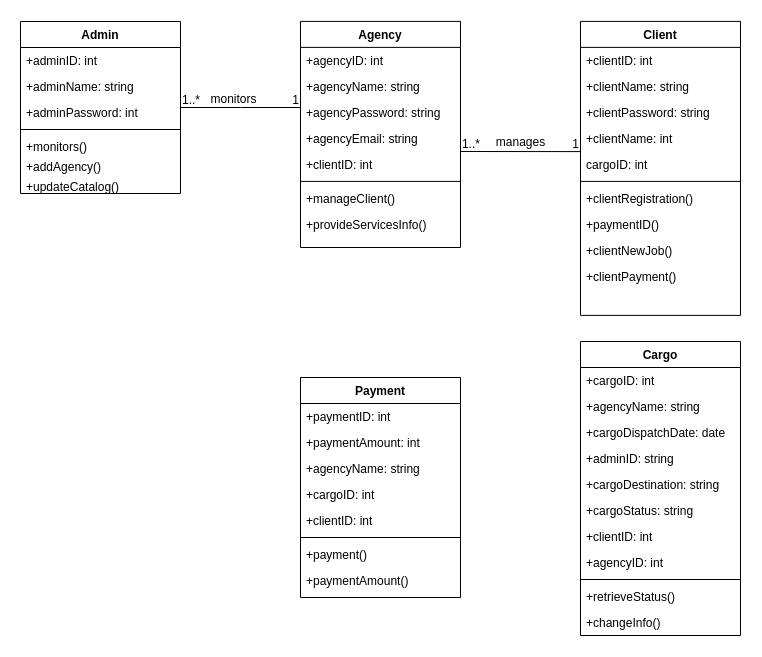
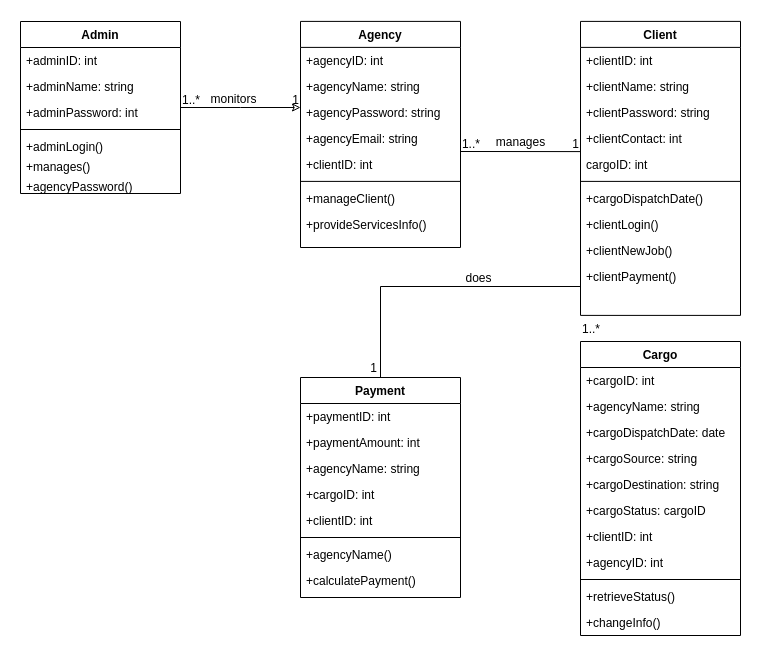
(294, 108) -> (292, 108)
(632, 139) -> (642, 139)
(61, 147) -> (67, 147)
(66, 167) -> (60, 167)
(78, 187) -> (83, 187)
(650, 199) -> (652, 199)
(626, 225) -> (628, 225)
none -> (434, 287)
(634, 459) -> (649, 459)
(649, 511) -> (653, 511)
(340, 555) -> (350, 555)
(360, 581) -> (367, 581)
